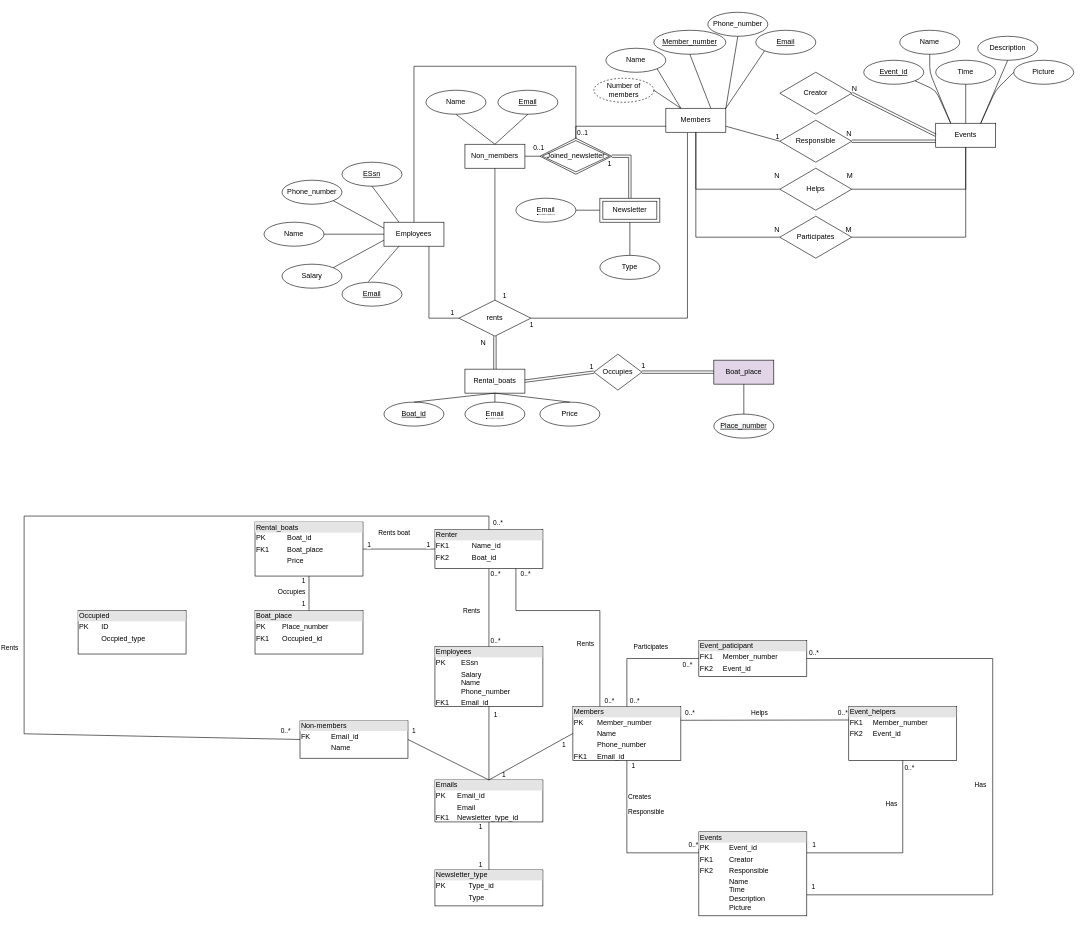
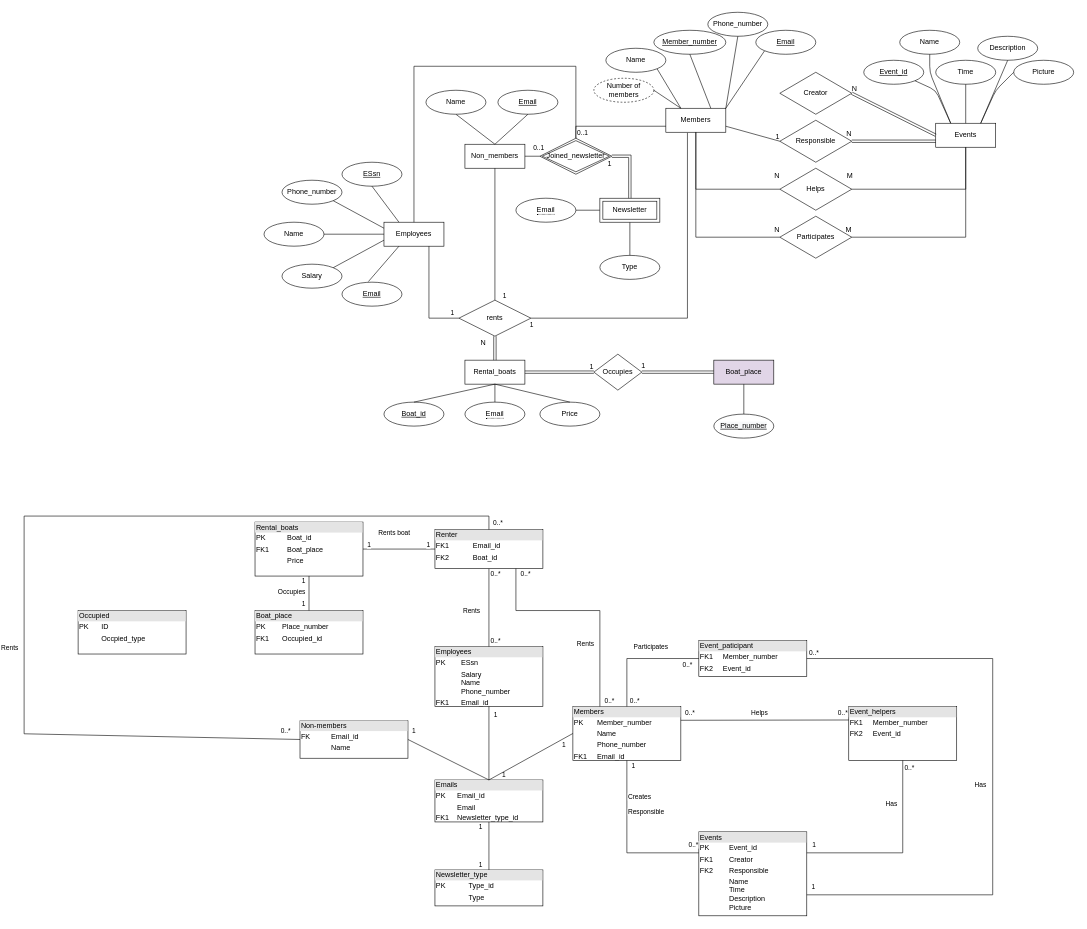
(495, 381) -> (495, 372)
(454, 543) -> (454, 543)
